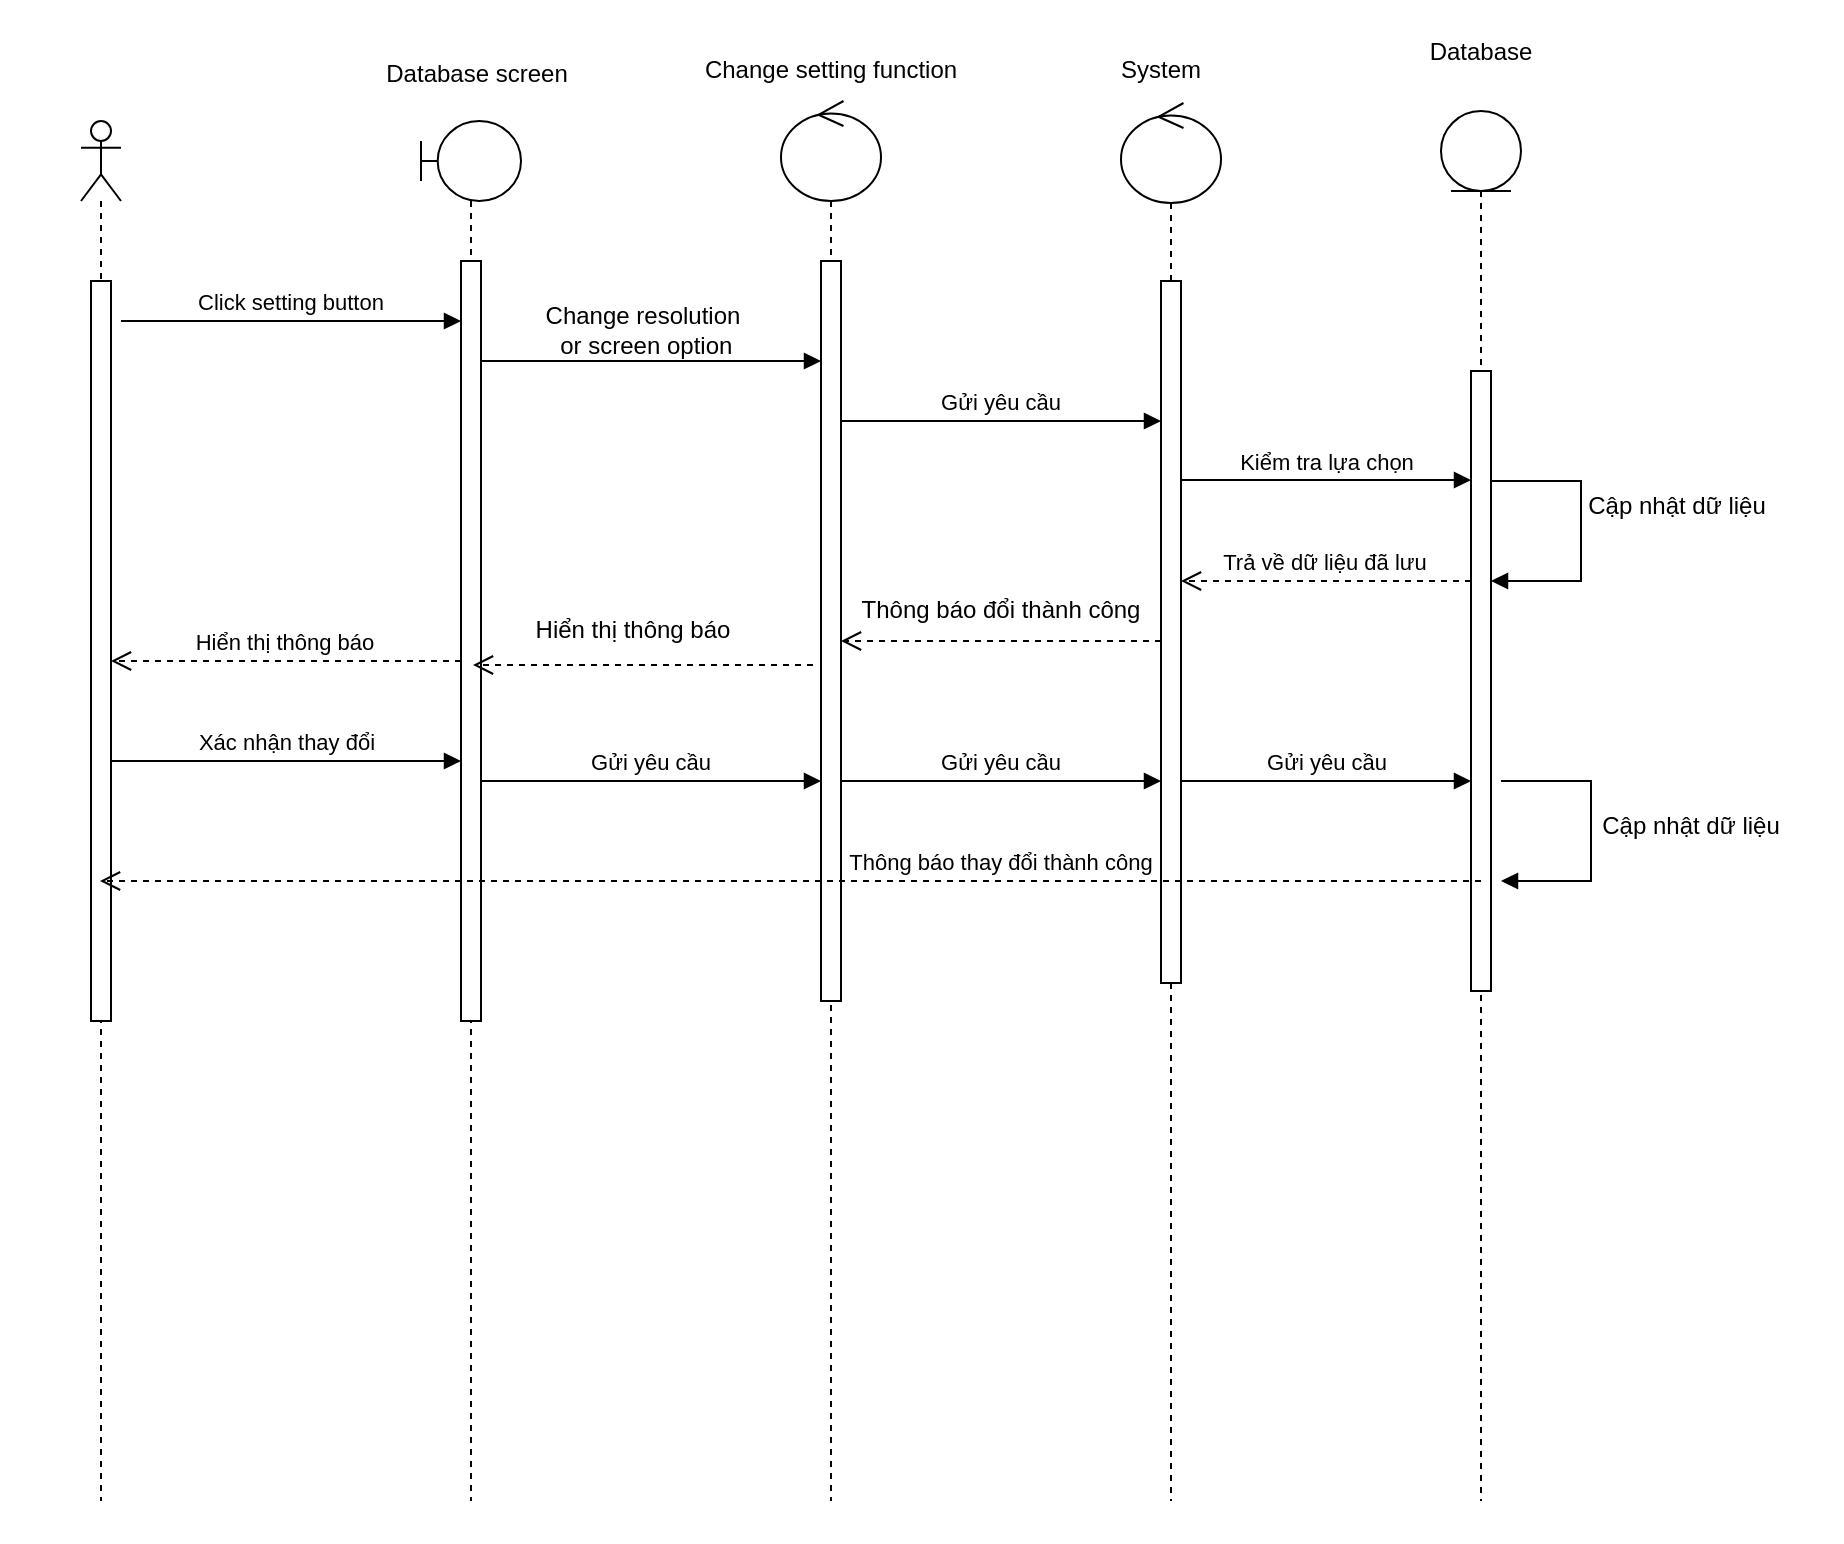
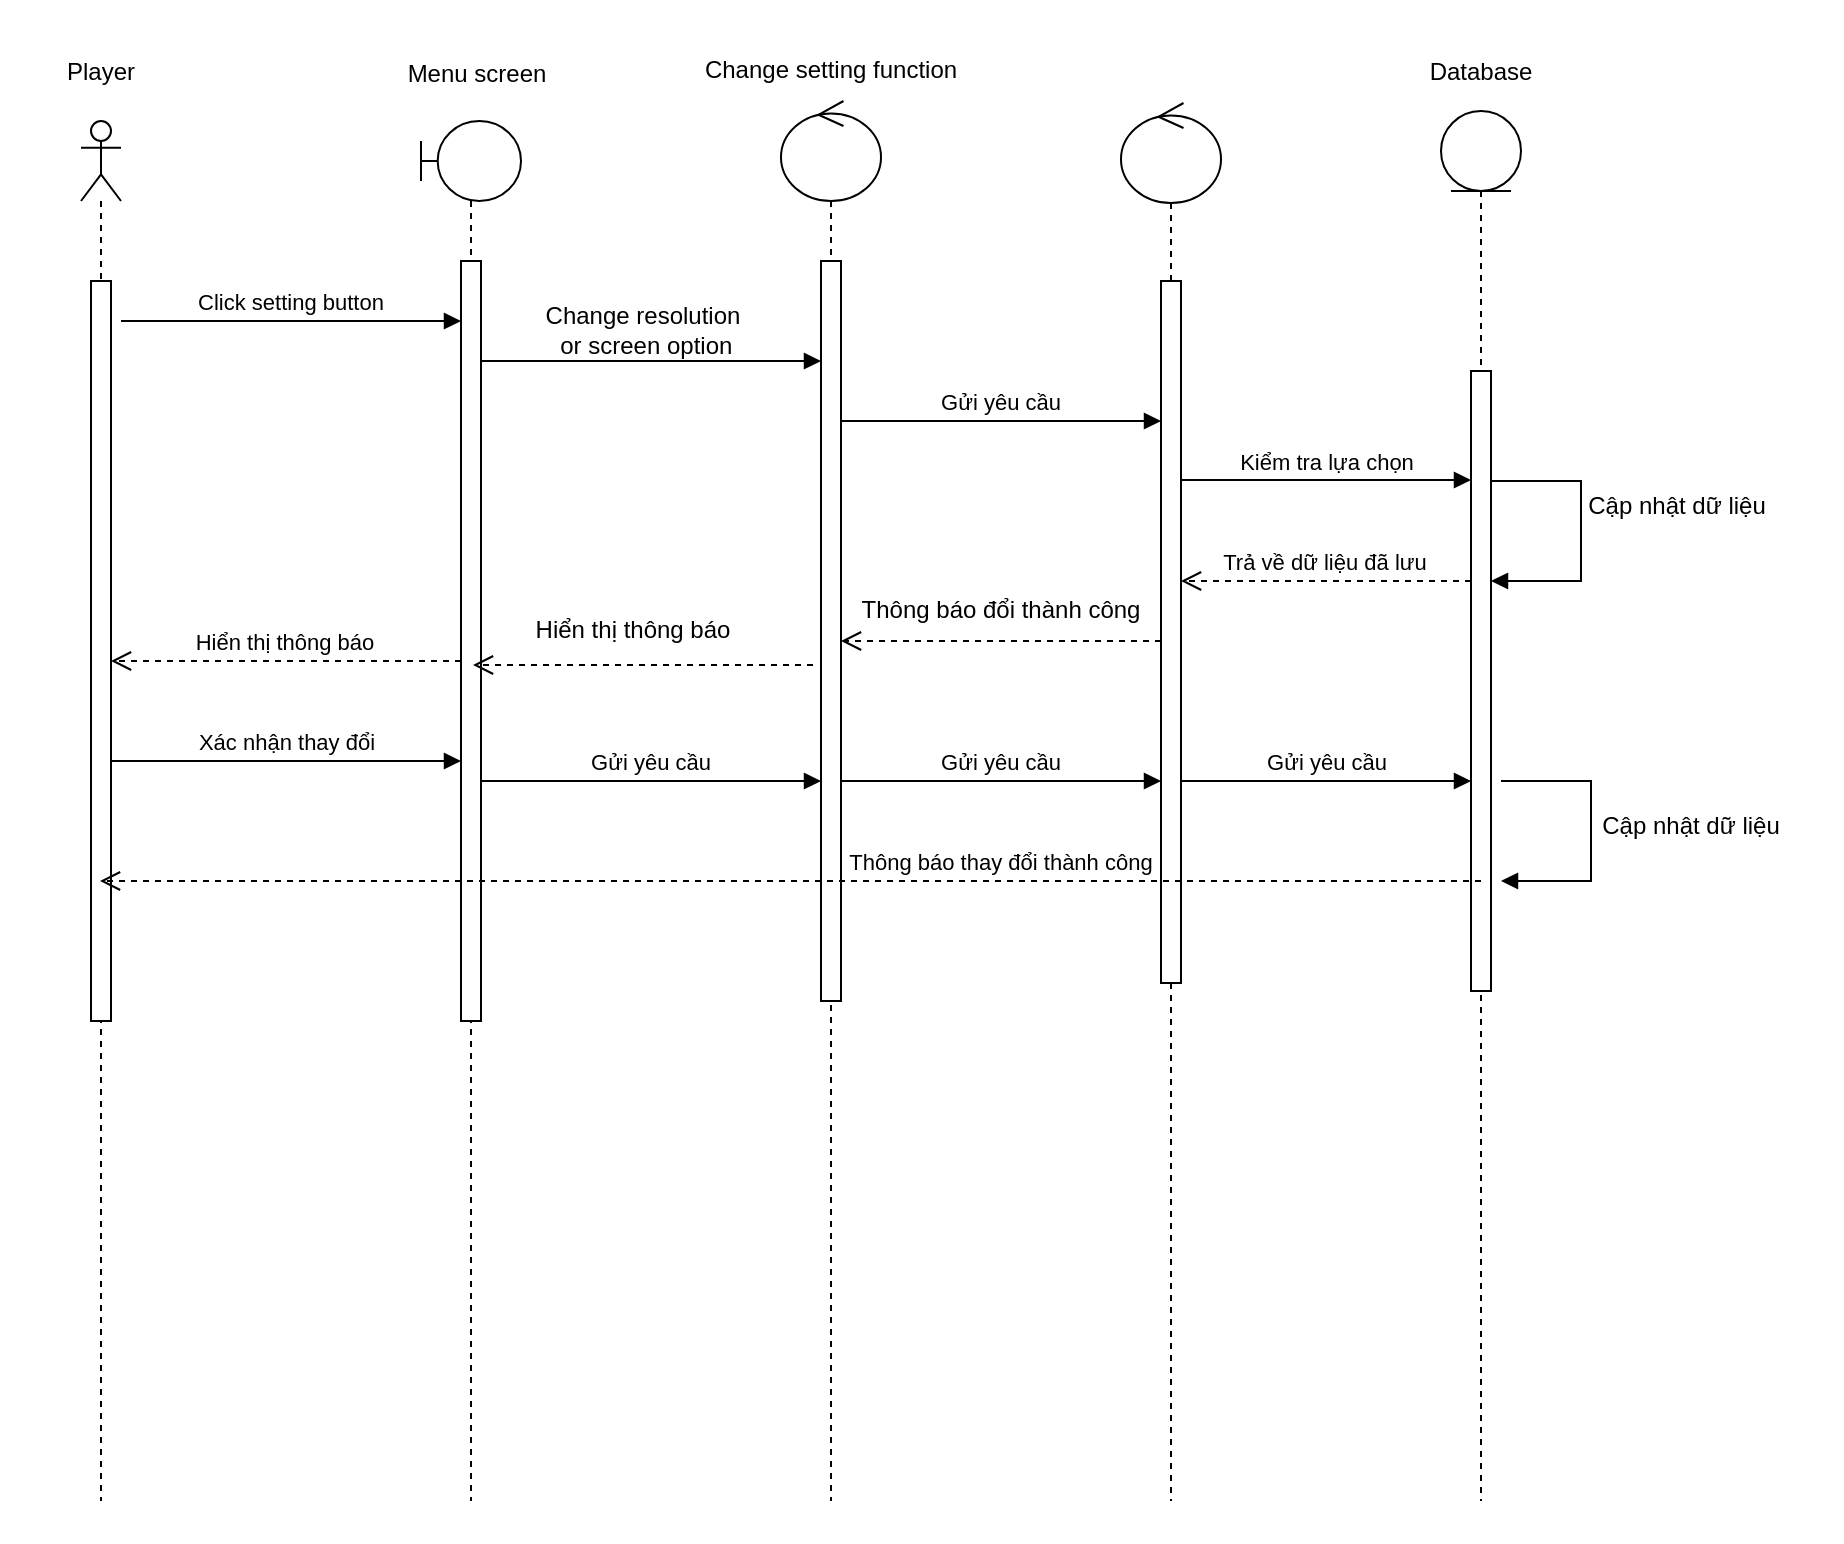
(1481, 53) -> (1481, 73)
(1161, 71) -> none
none -> (101, 73)
(478, 89) -> (478, 89)
